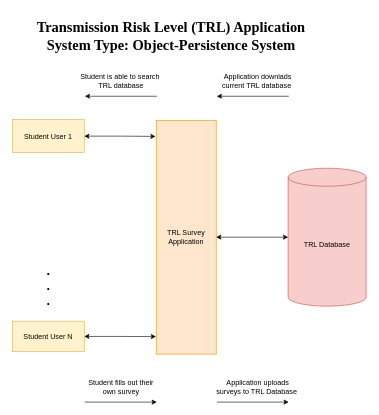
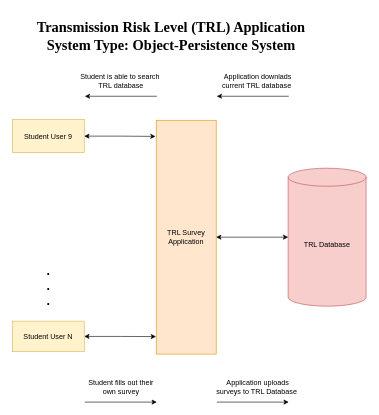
(48, 137) -> (48, 137)
